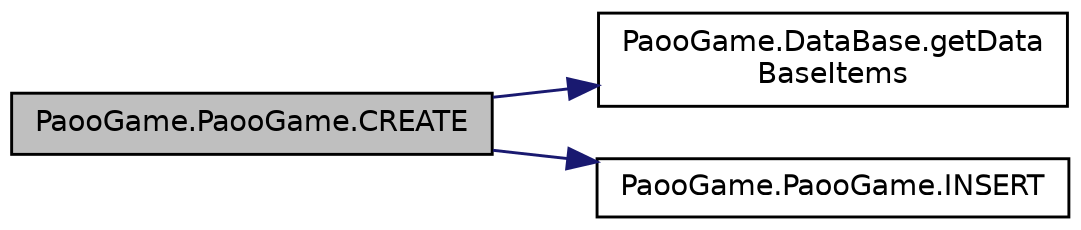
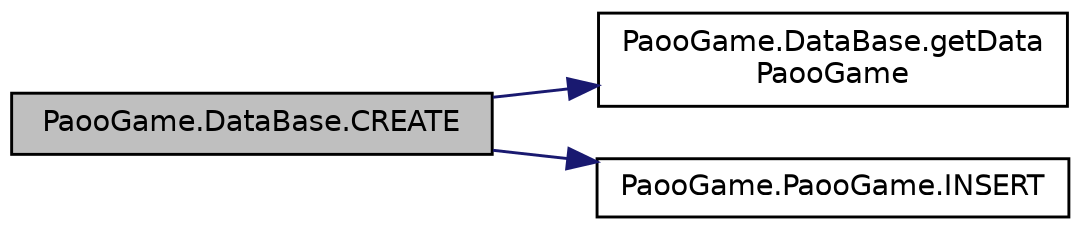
(833, 60) -> (833, 60)
(252, 124) -> (252, 124)
